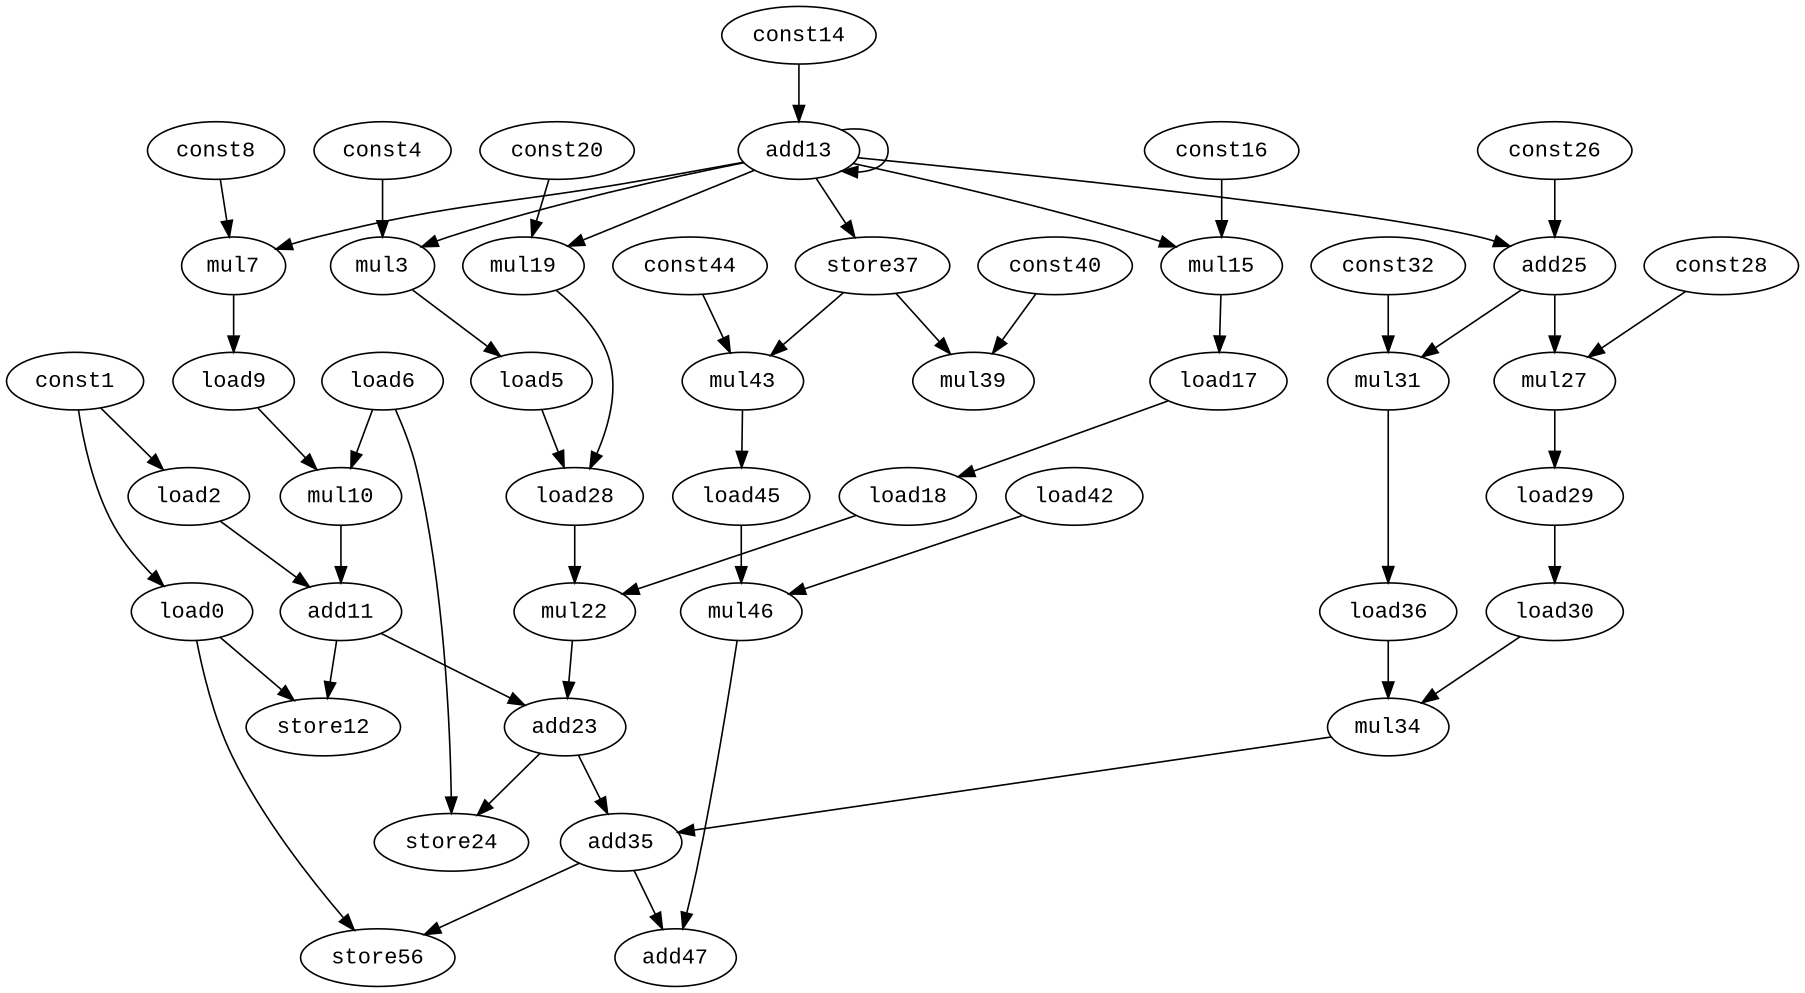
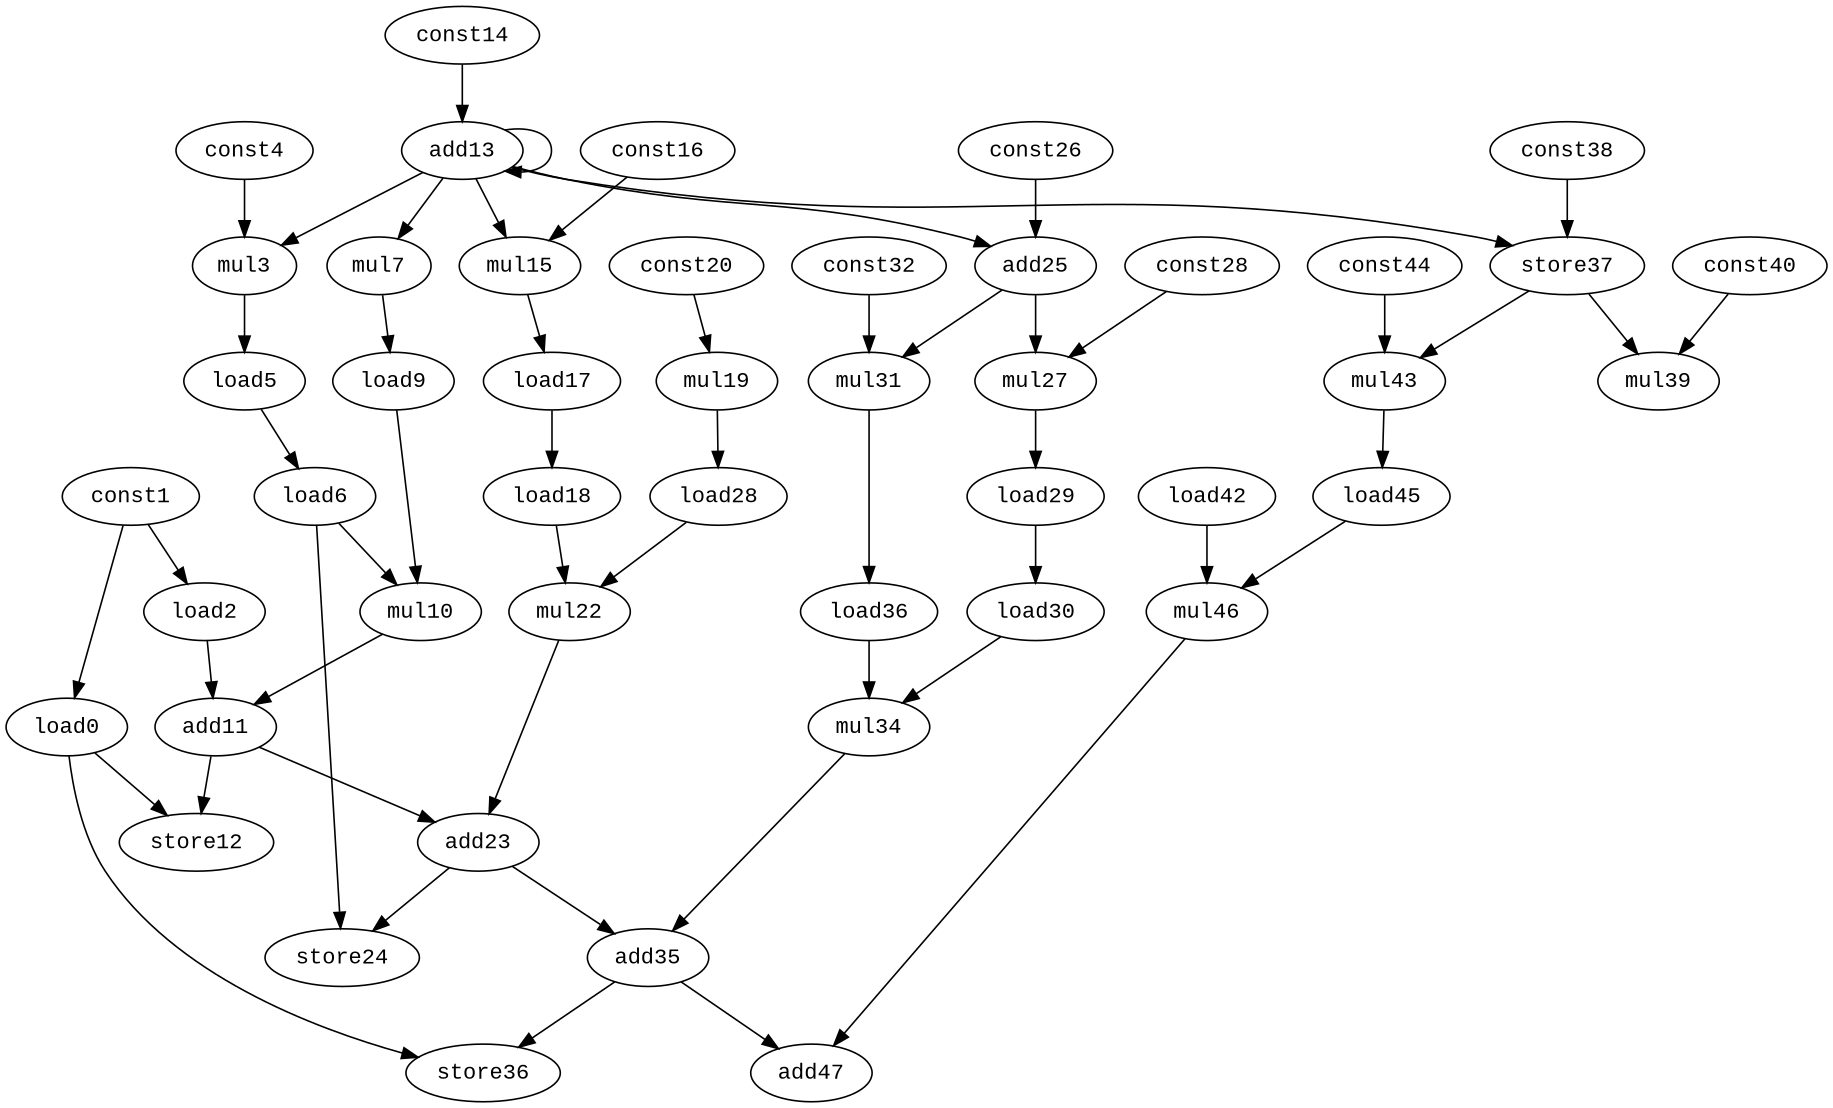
(216, 151) -> none
none -> (1567, 151)
(669, 205) -> none
(550, 431) -> (275, 432)
(378, 958) -> (483, 1073)
